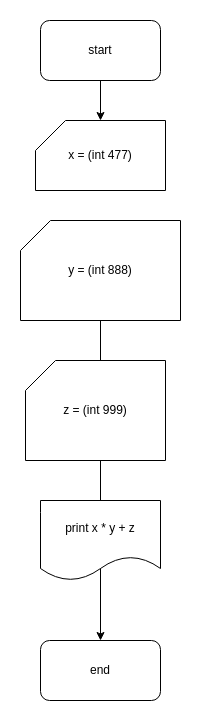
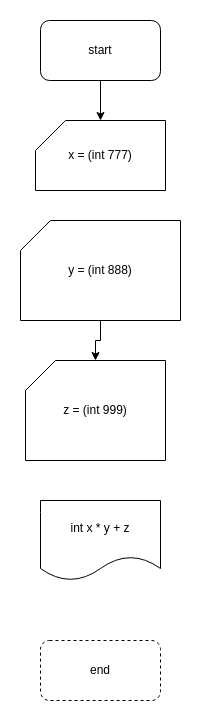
(101, 156) -> (101, 156)
(101, 529) -> (101, 529)
(101, 600) -> (96, 343)
(101, 671) -> (101, 671)
